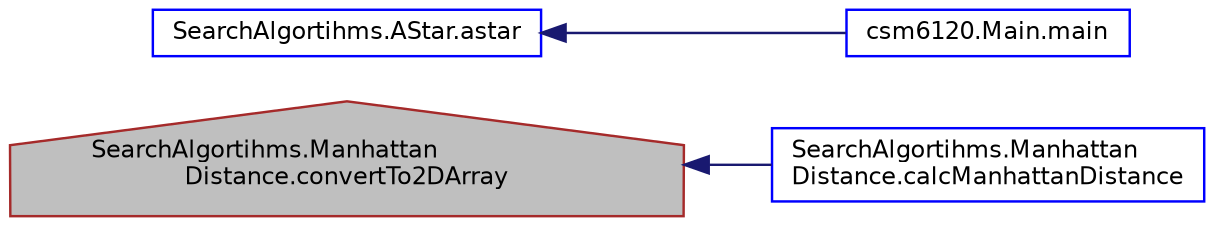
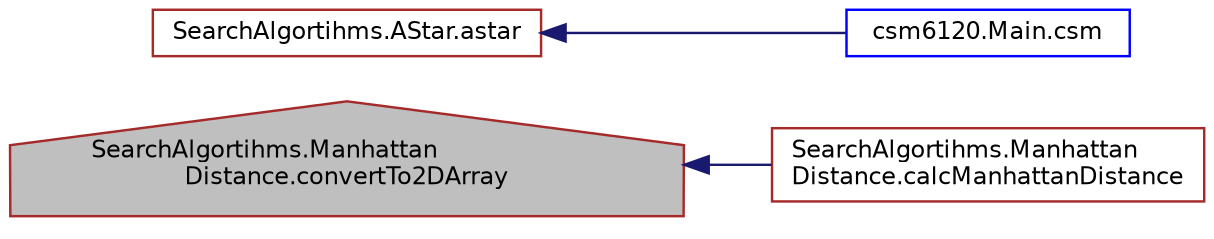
(347, 33) -> (347, 33)
(988, 33) -> (988, 33)
(988, 165) -> (988, 165)
